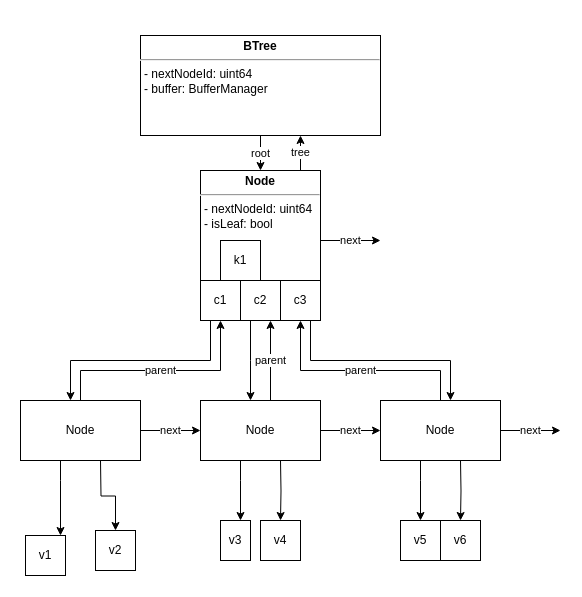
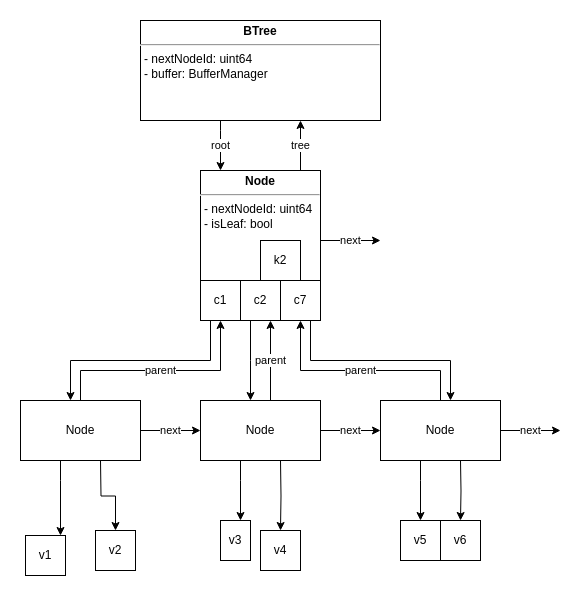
(261, 86) -> (261, 71)
(241, 261) -> none
none -> (281, 261)
(301, 301) -> (301, 301)
(281, 541) -> (281, 551)
